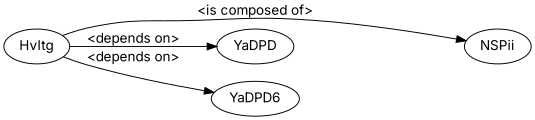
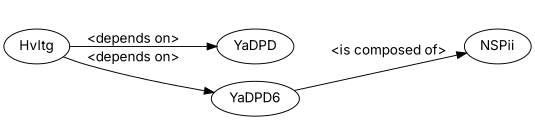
(259, 18) -> (376, 73)
